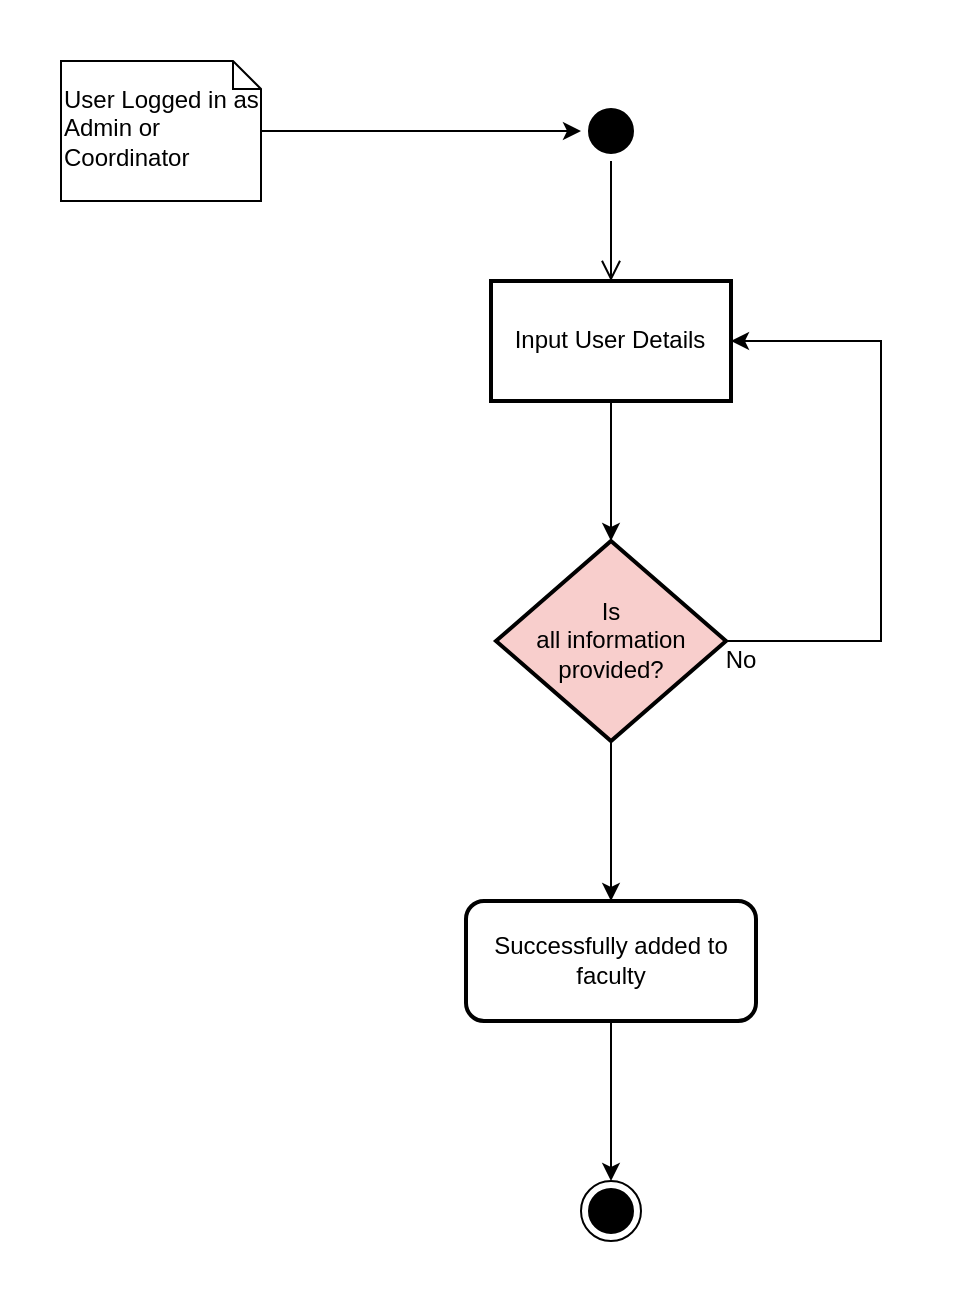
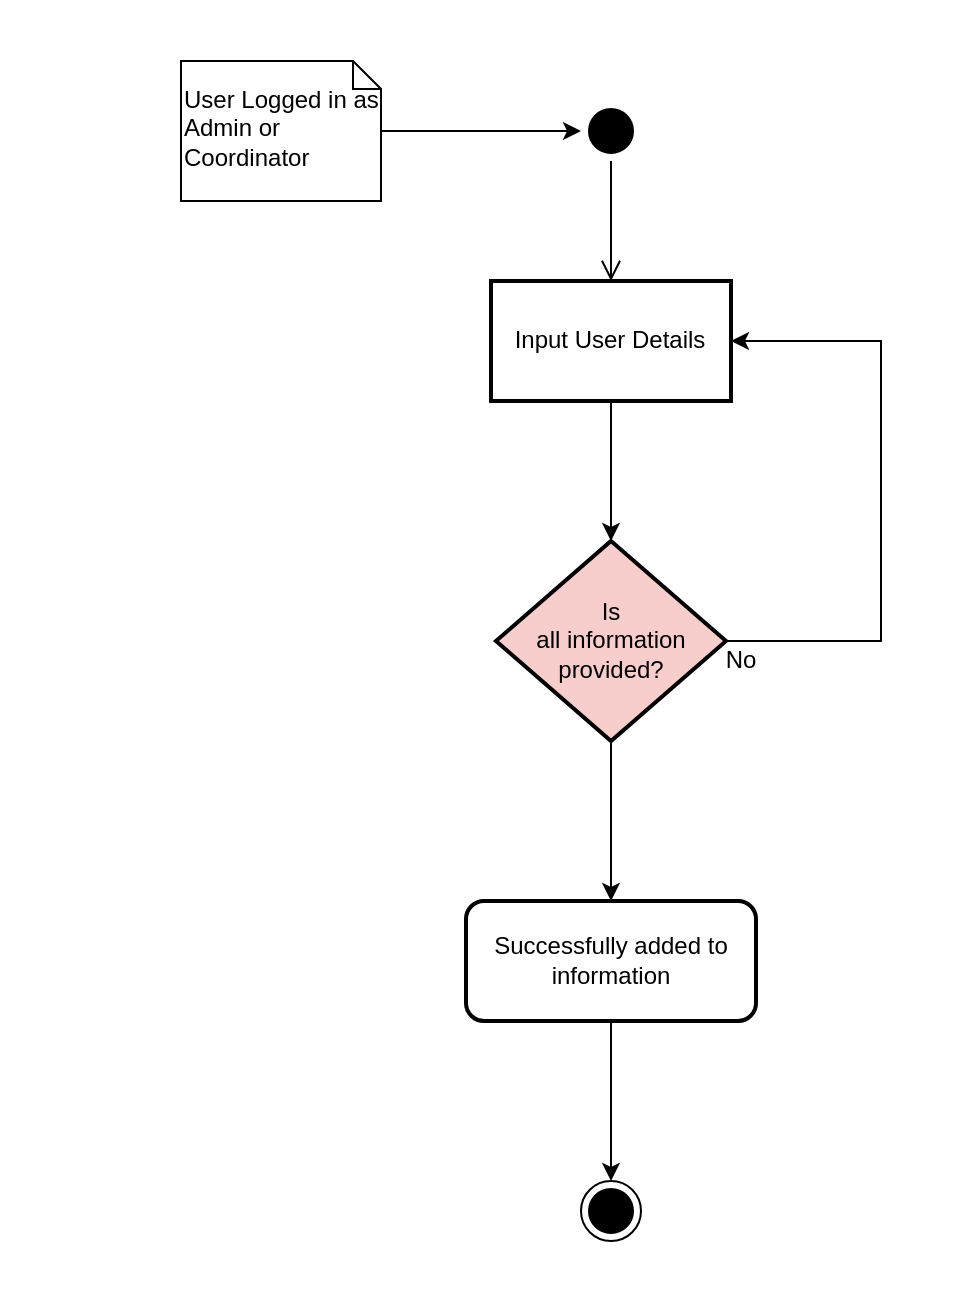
(161, 131) -> (281, 131)
(612, 961) -> (612, 961)
